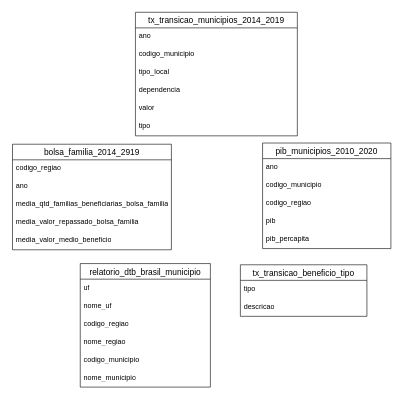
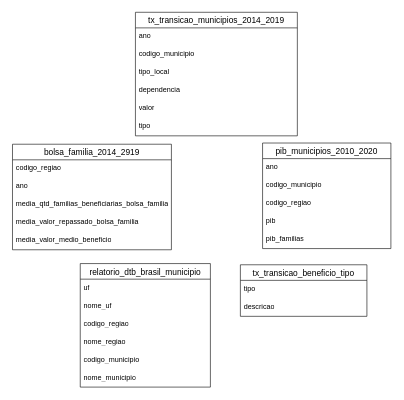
(290, 239) -> (287, 239)
